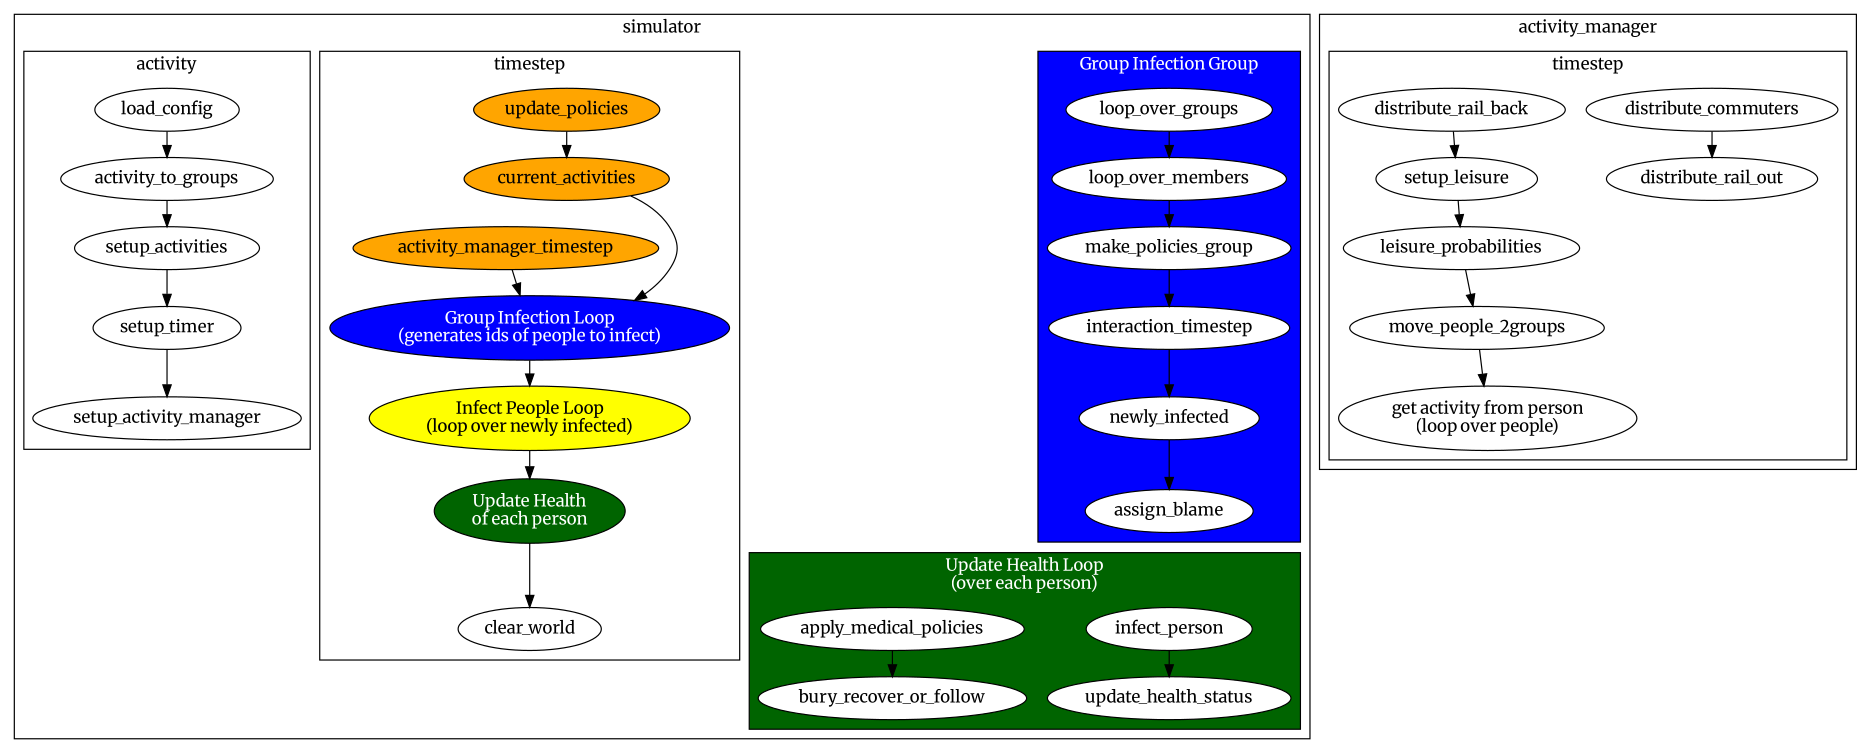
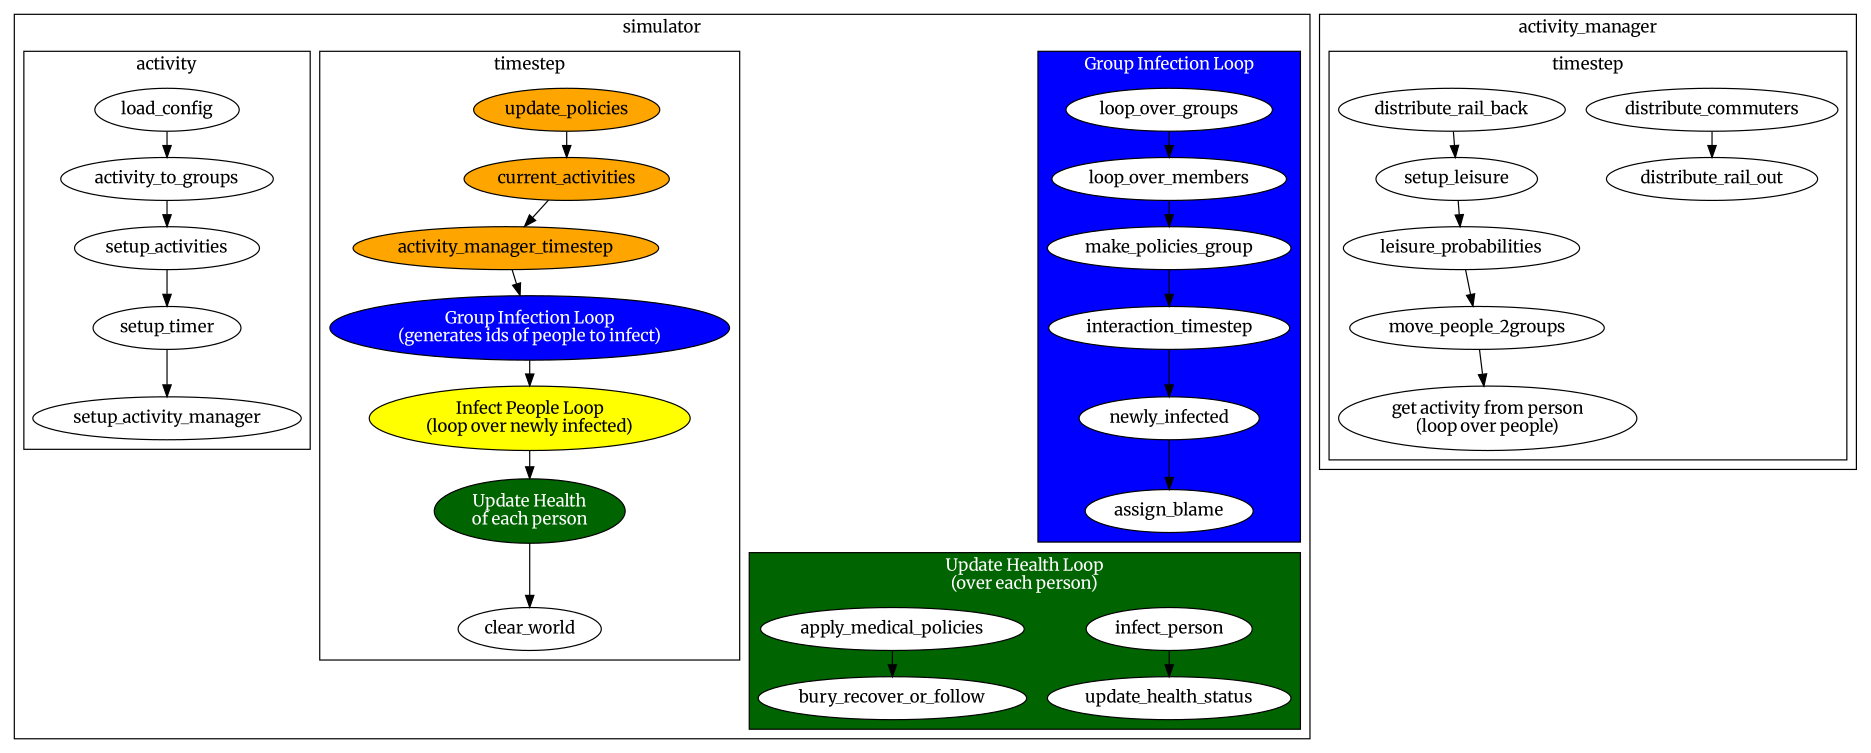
(1169, 65) -> (1169, 65)
(676, 241) -> (541, 209)
